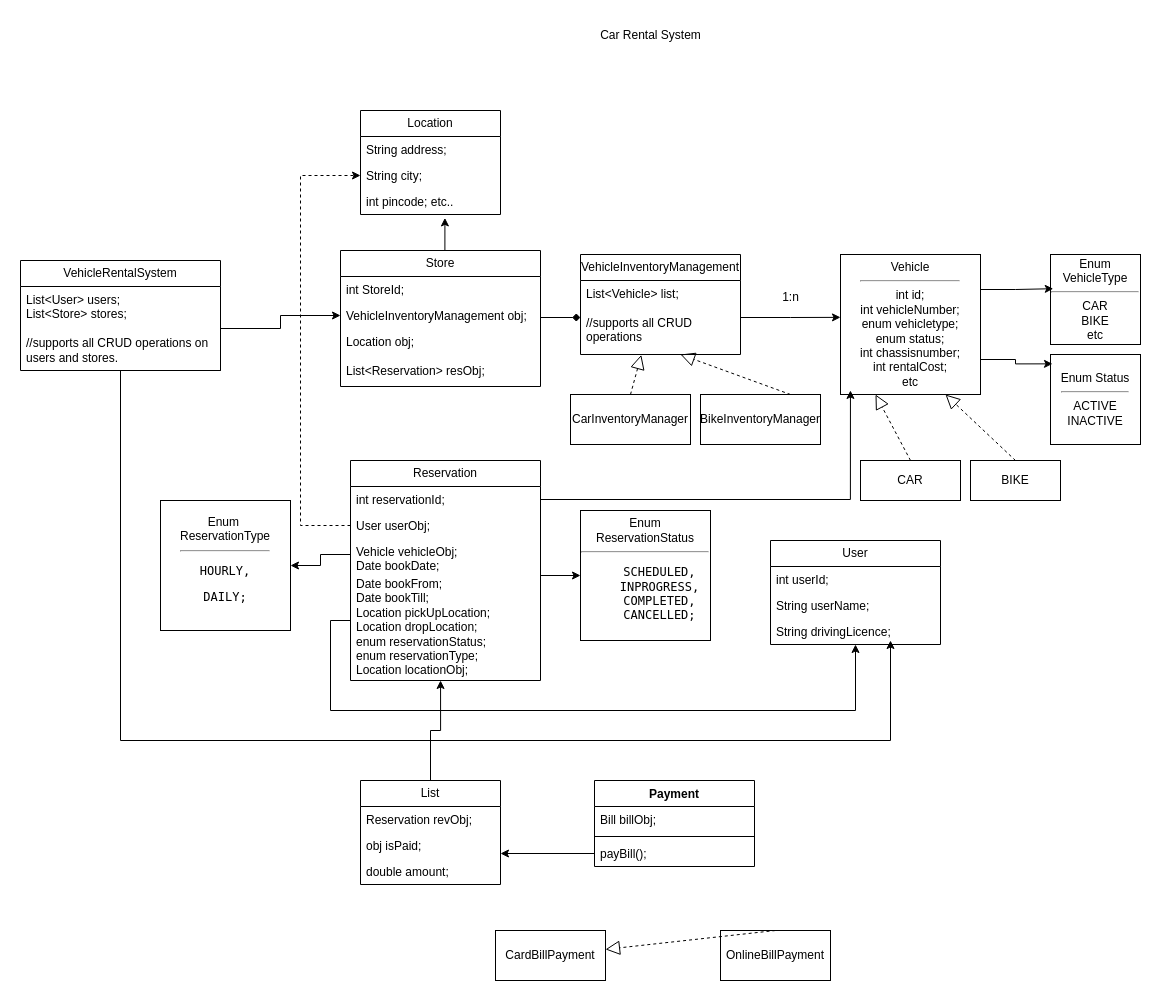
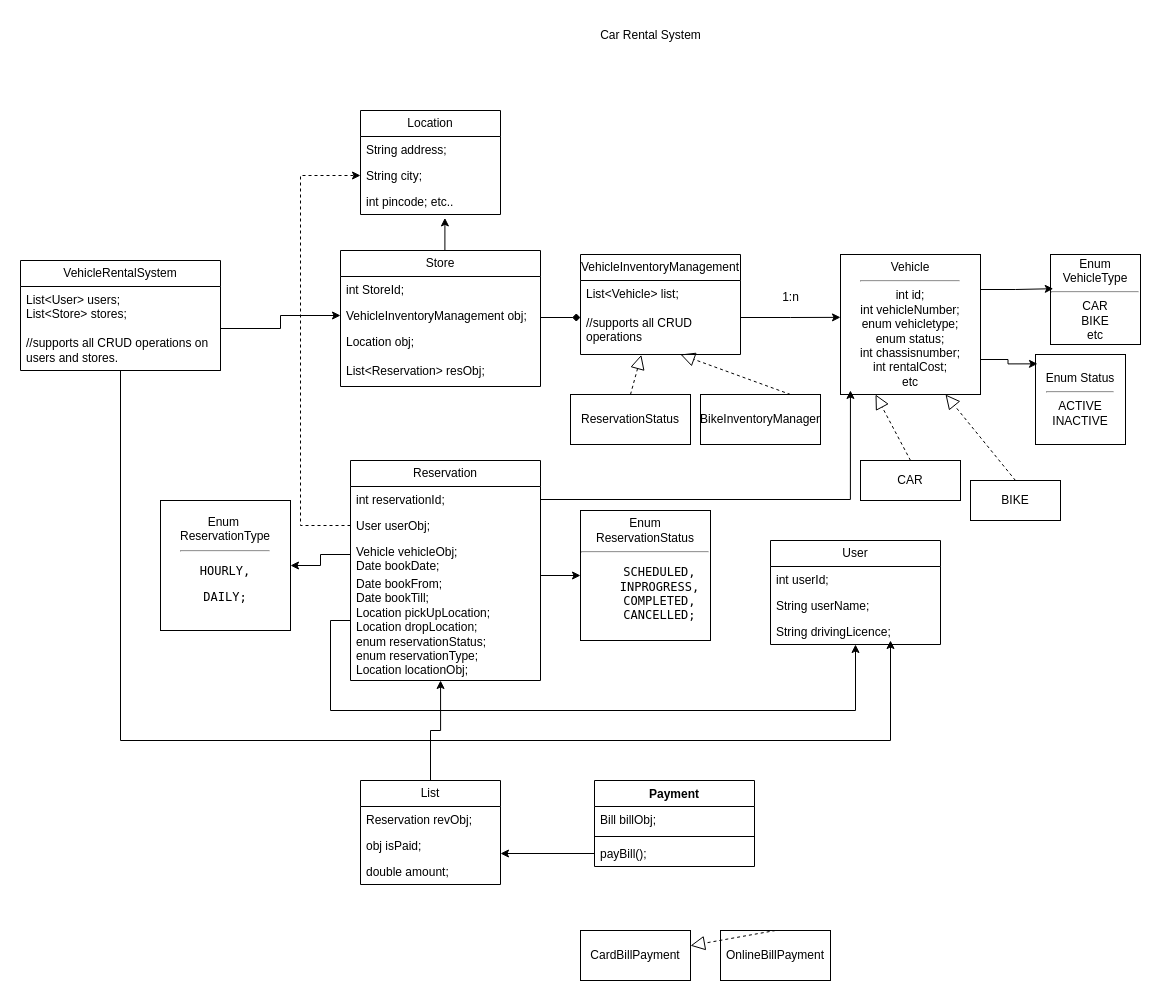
(1096, 400) -> (1081, 400)
(631, 420) -> (631, 420)
(1016, 481) -> (1016, 501)
(551, 956) -> (636, 956)
